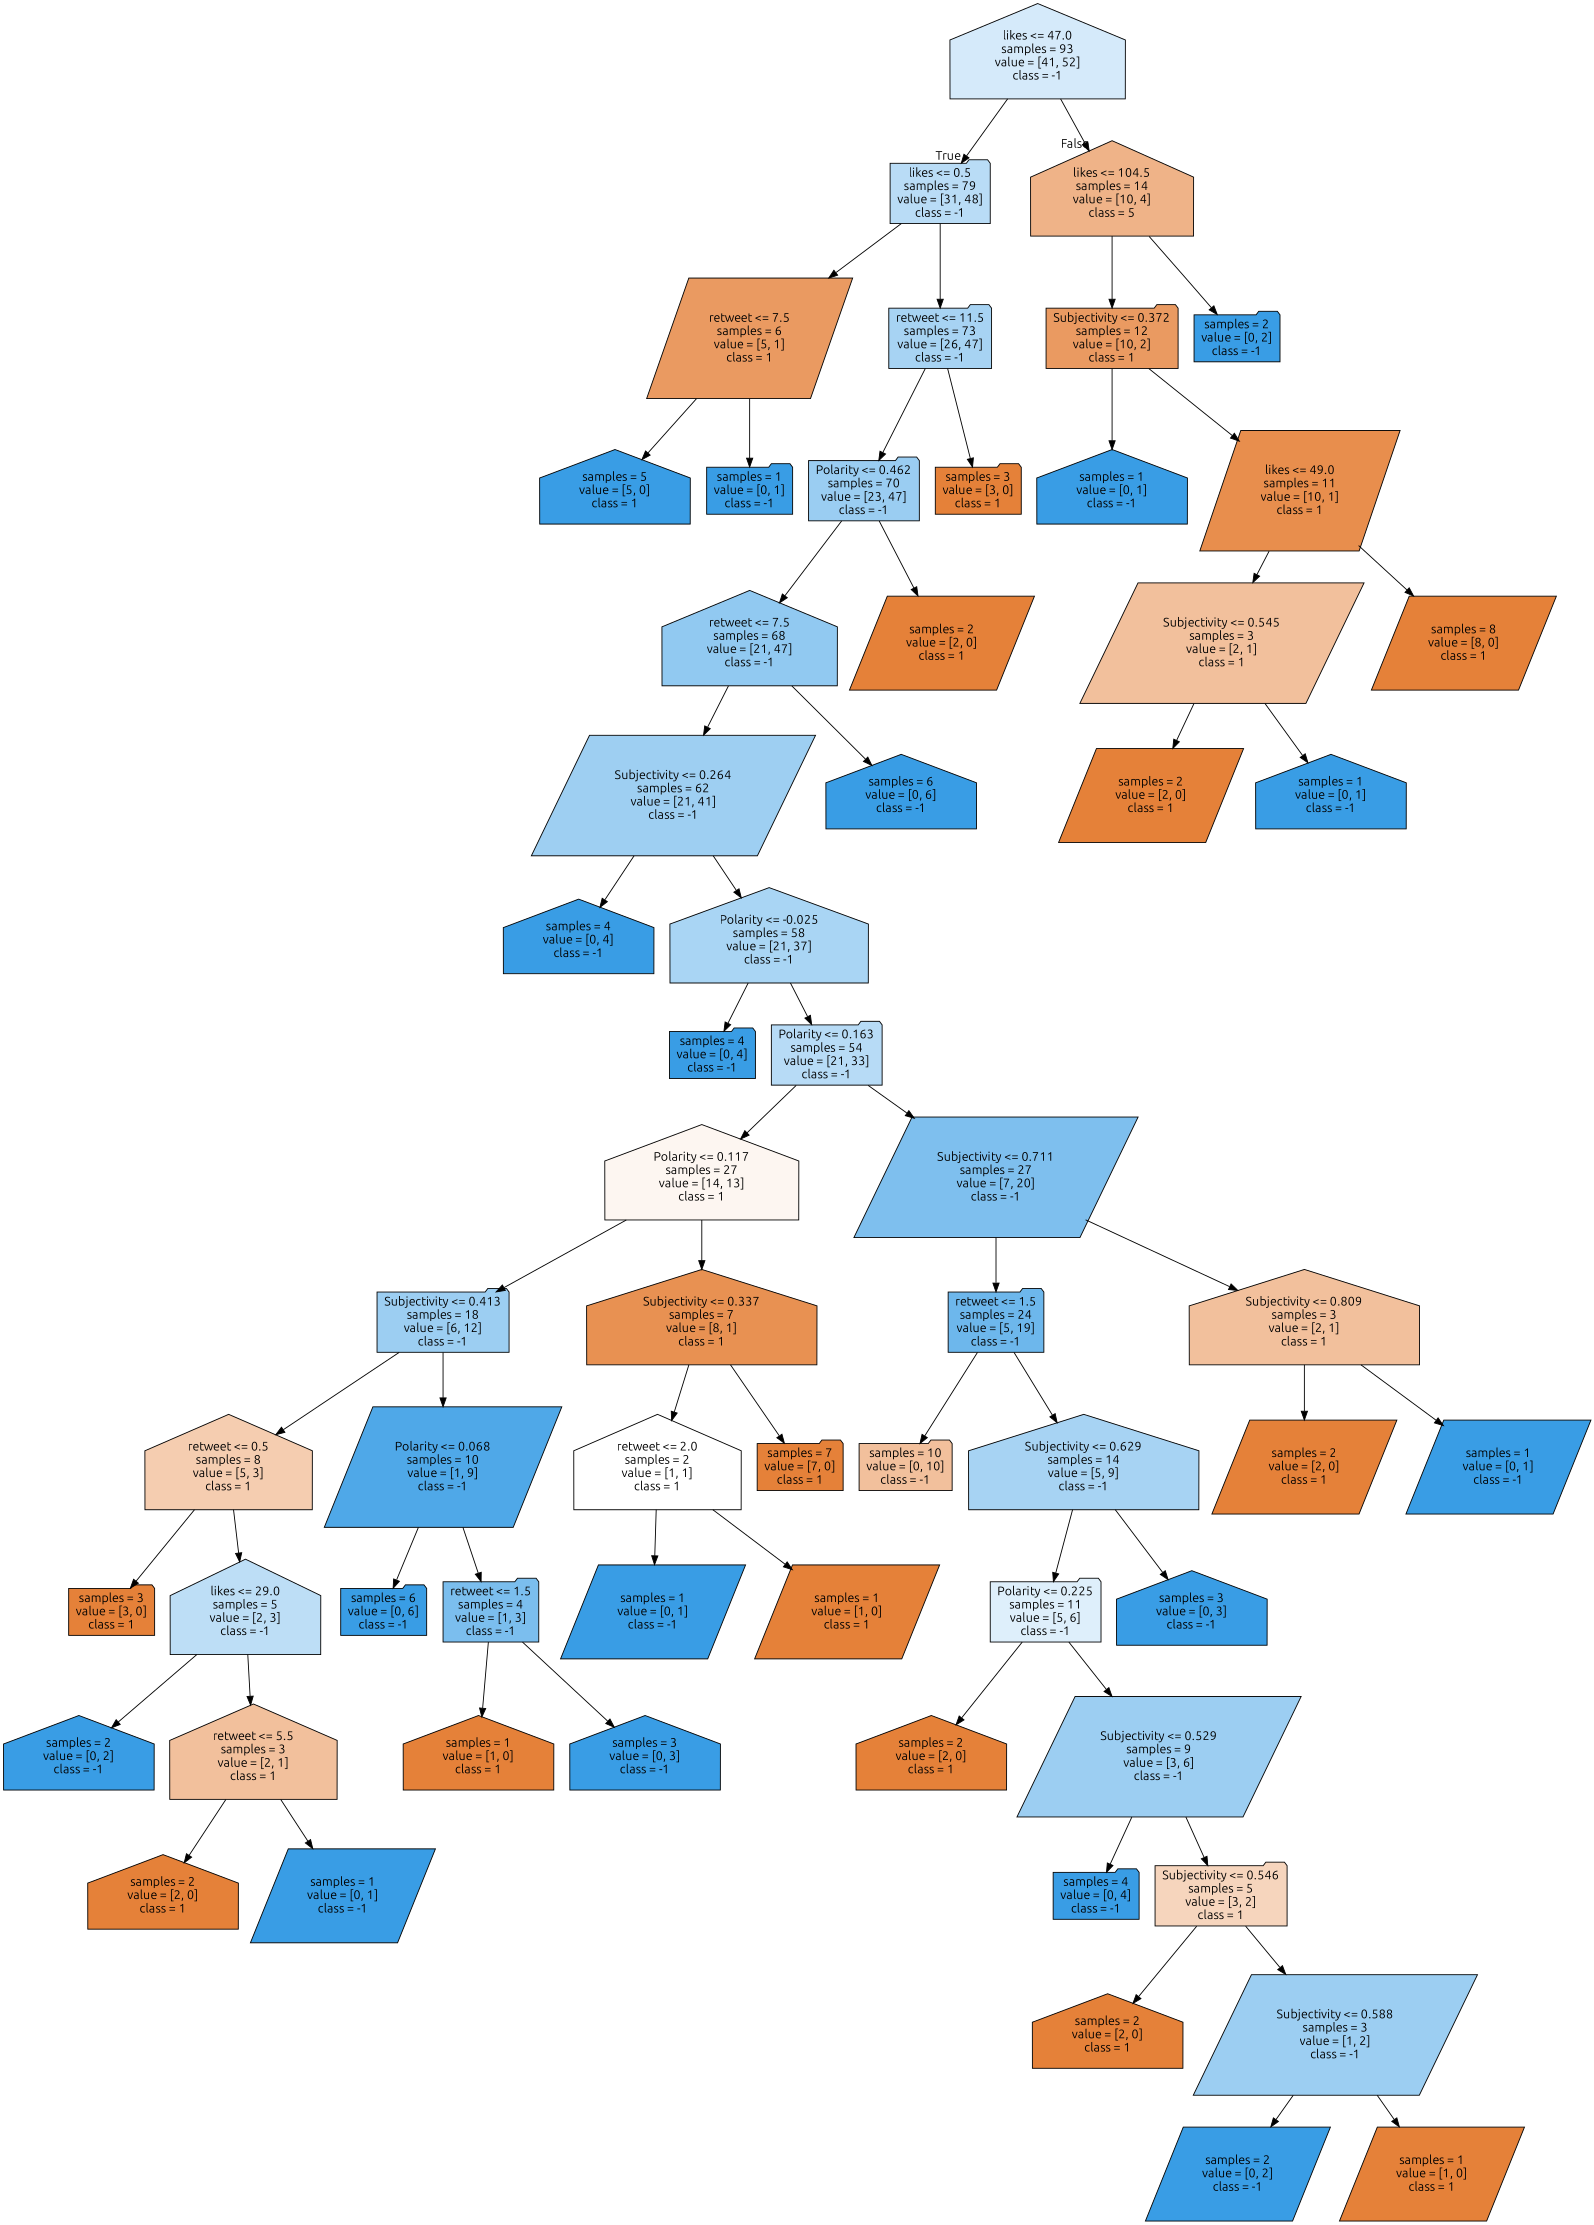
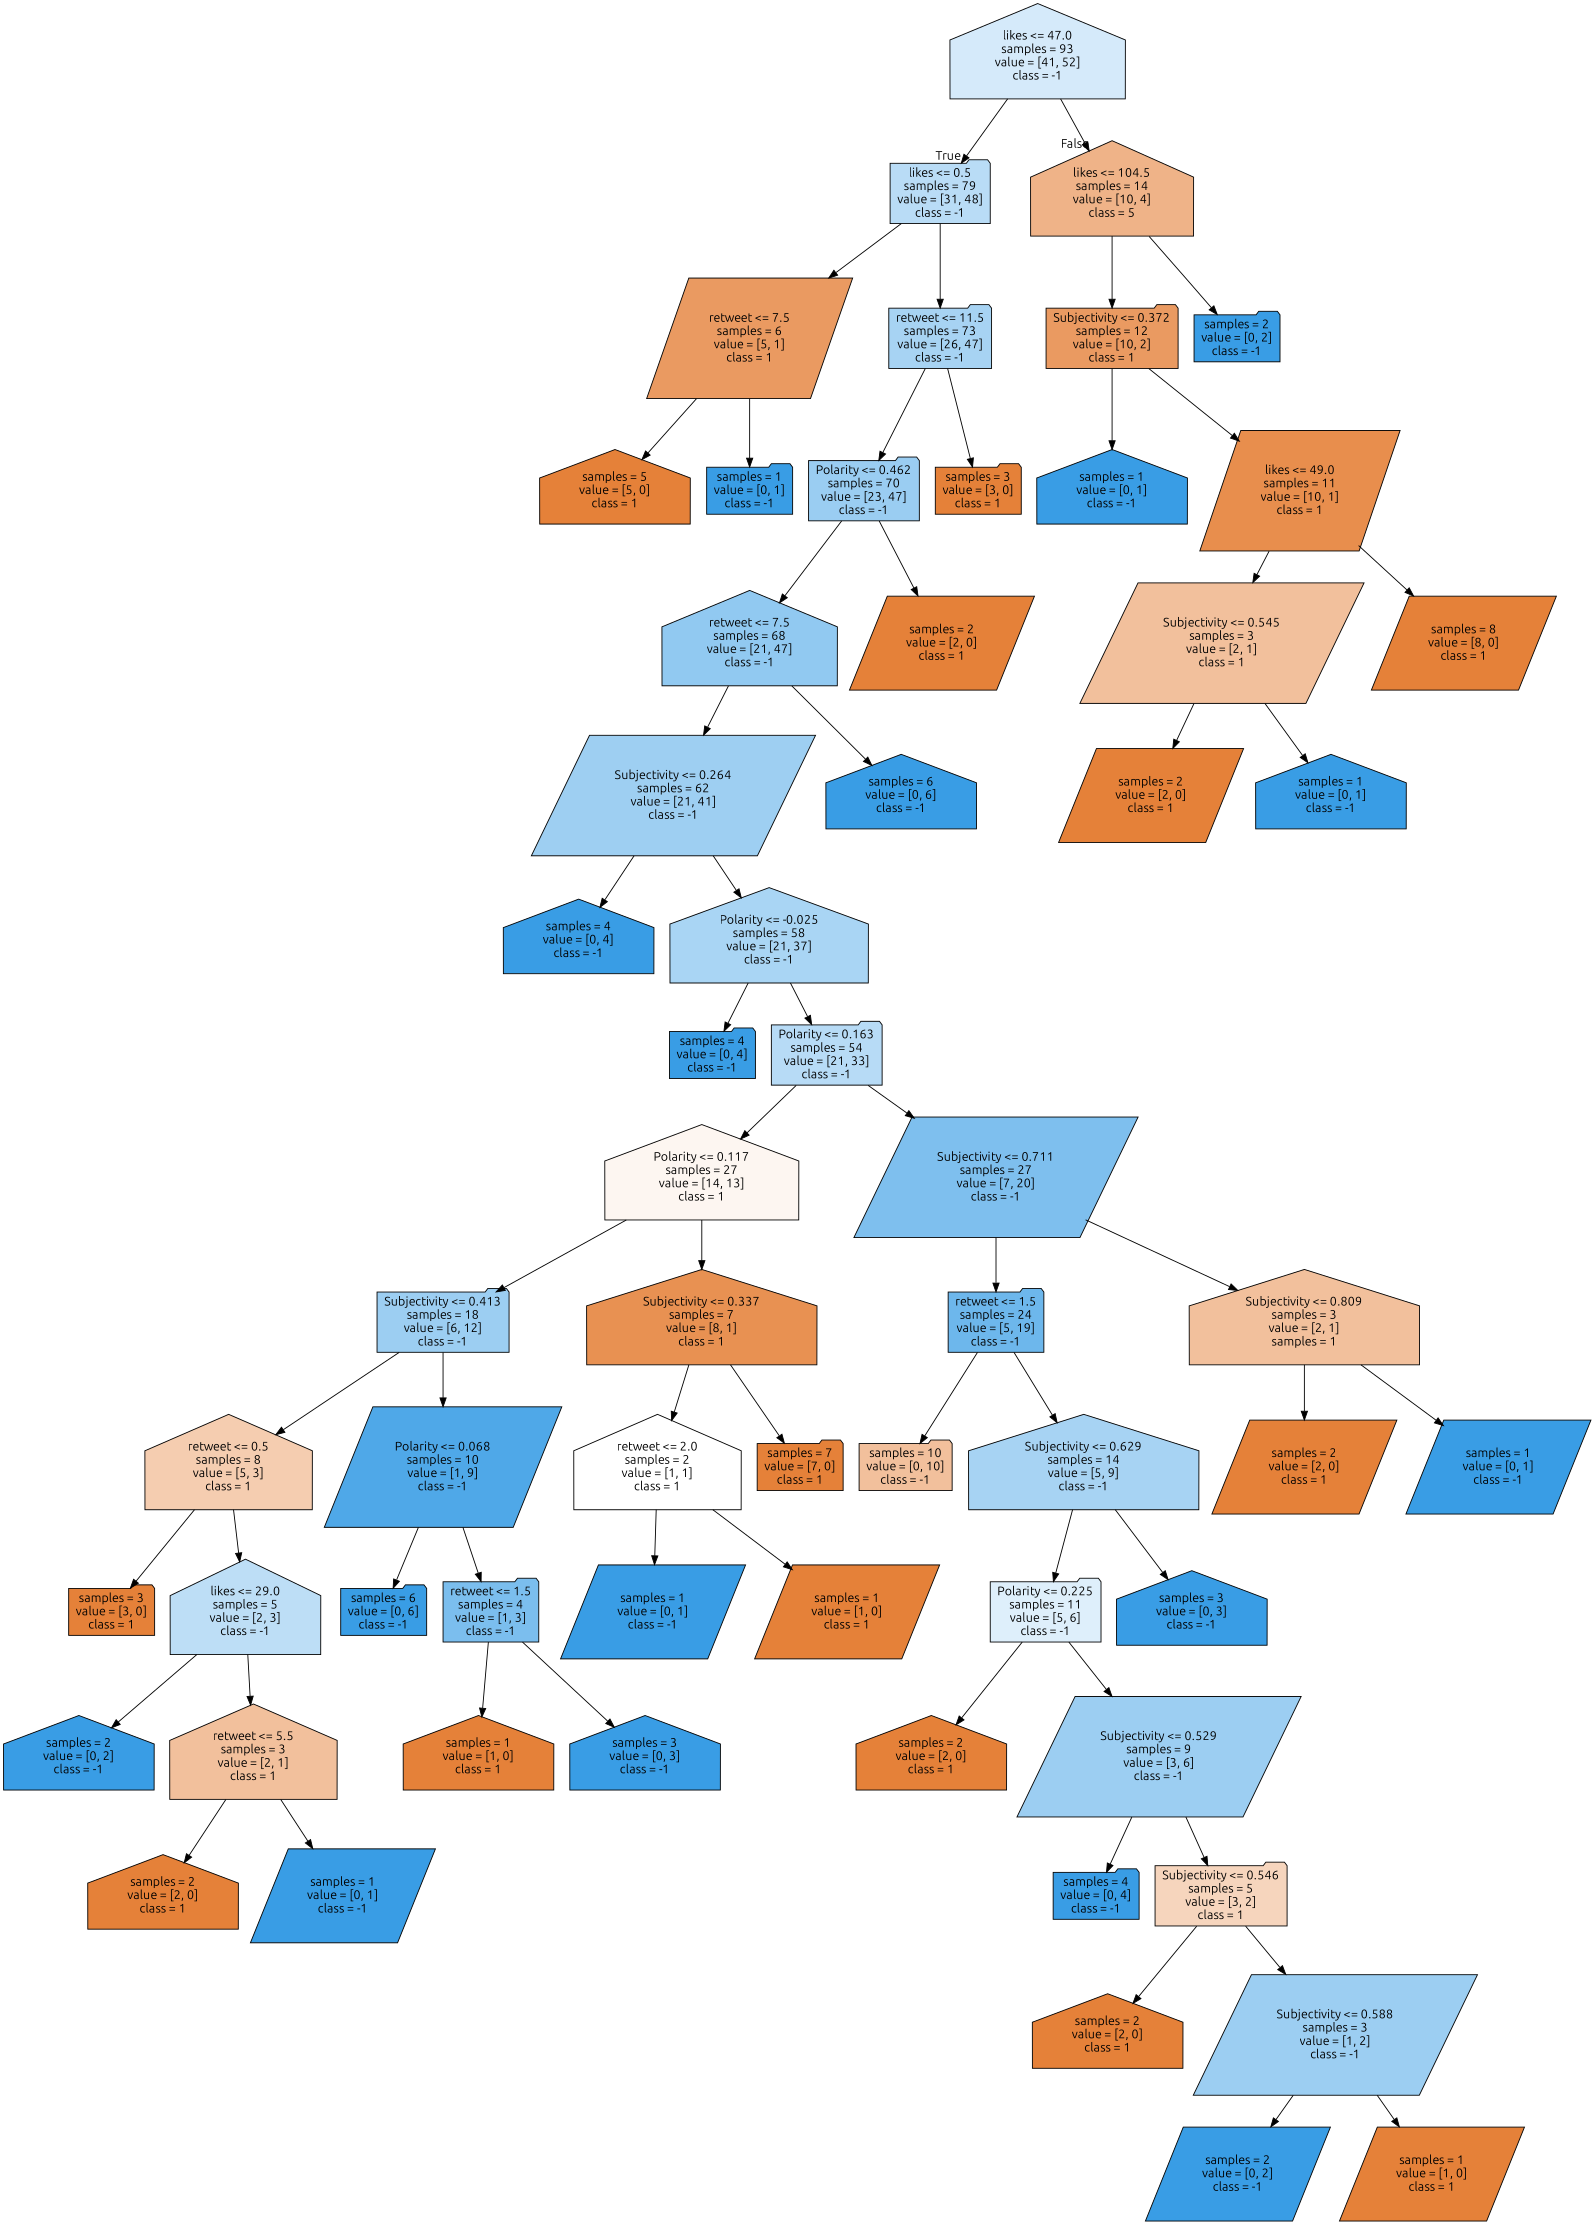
(615, 491) -> (615, 491)
(1304, 1322) -> (1304, 1322)
